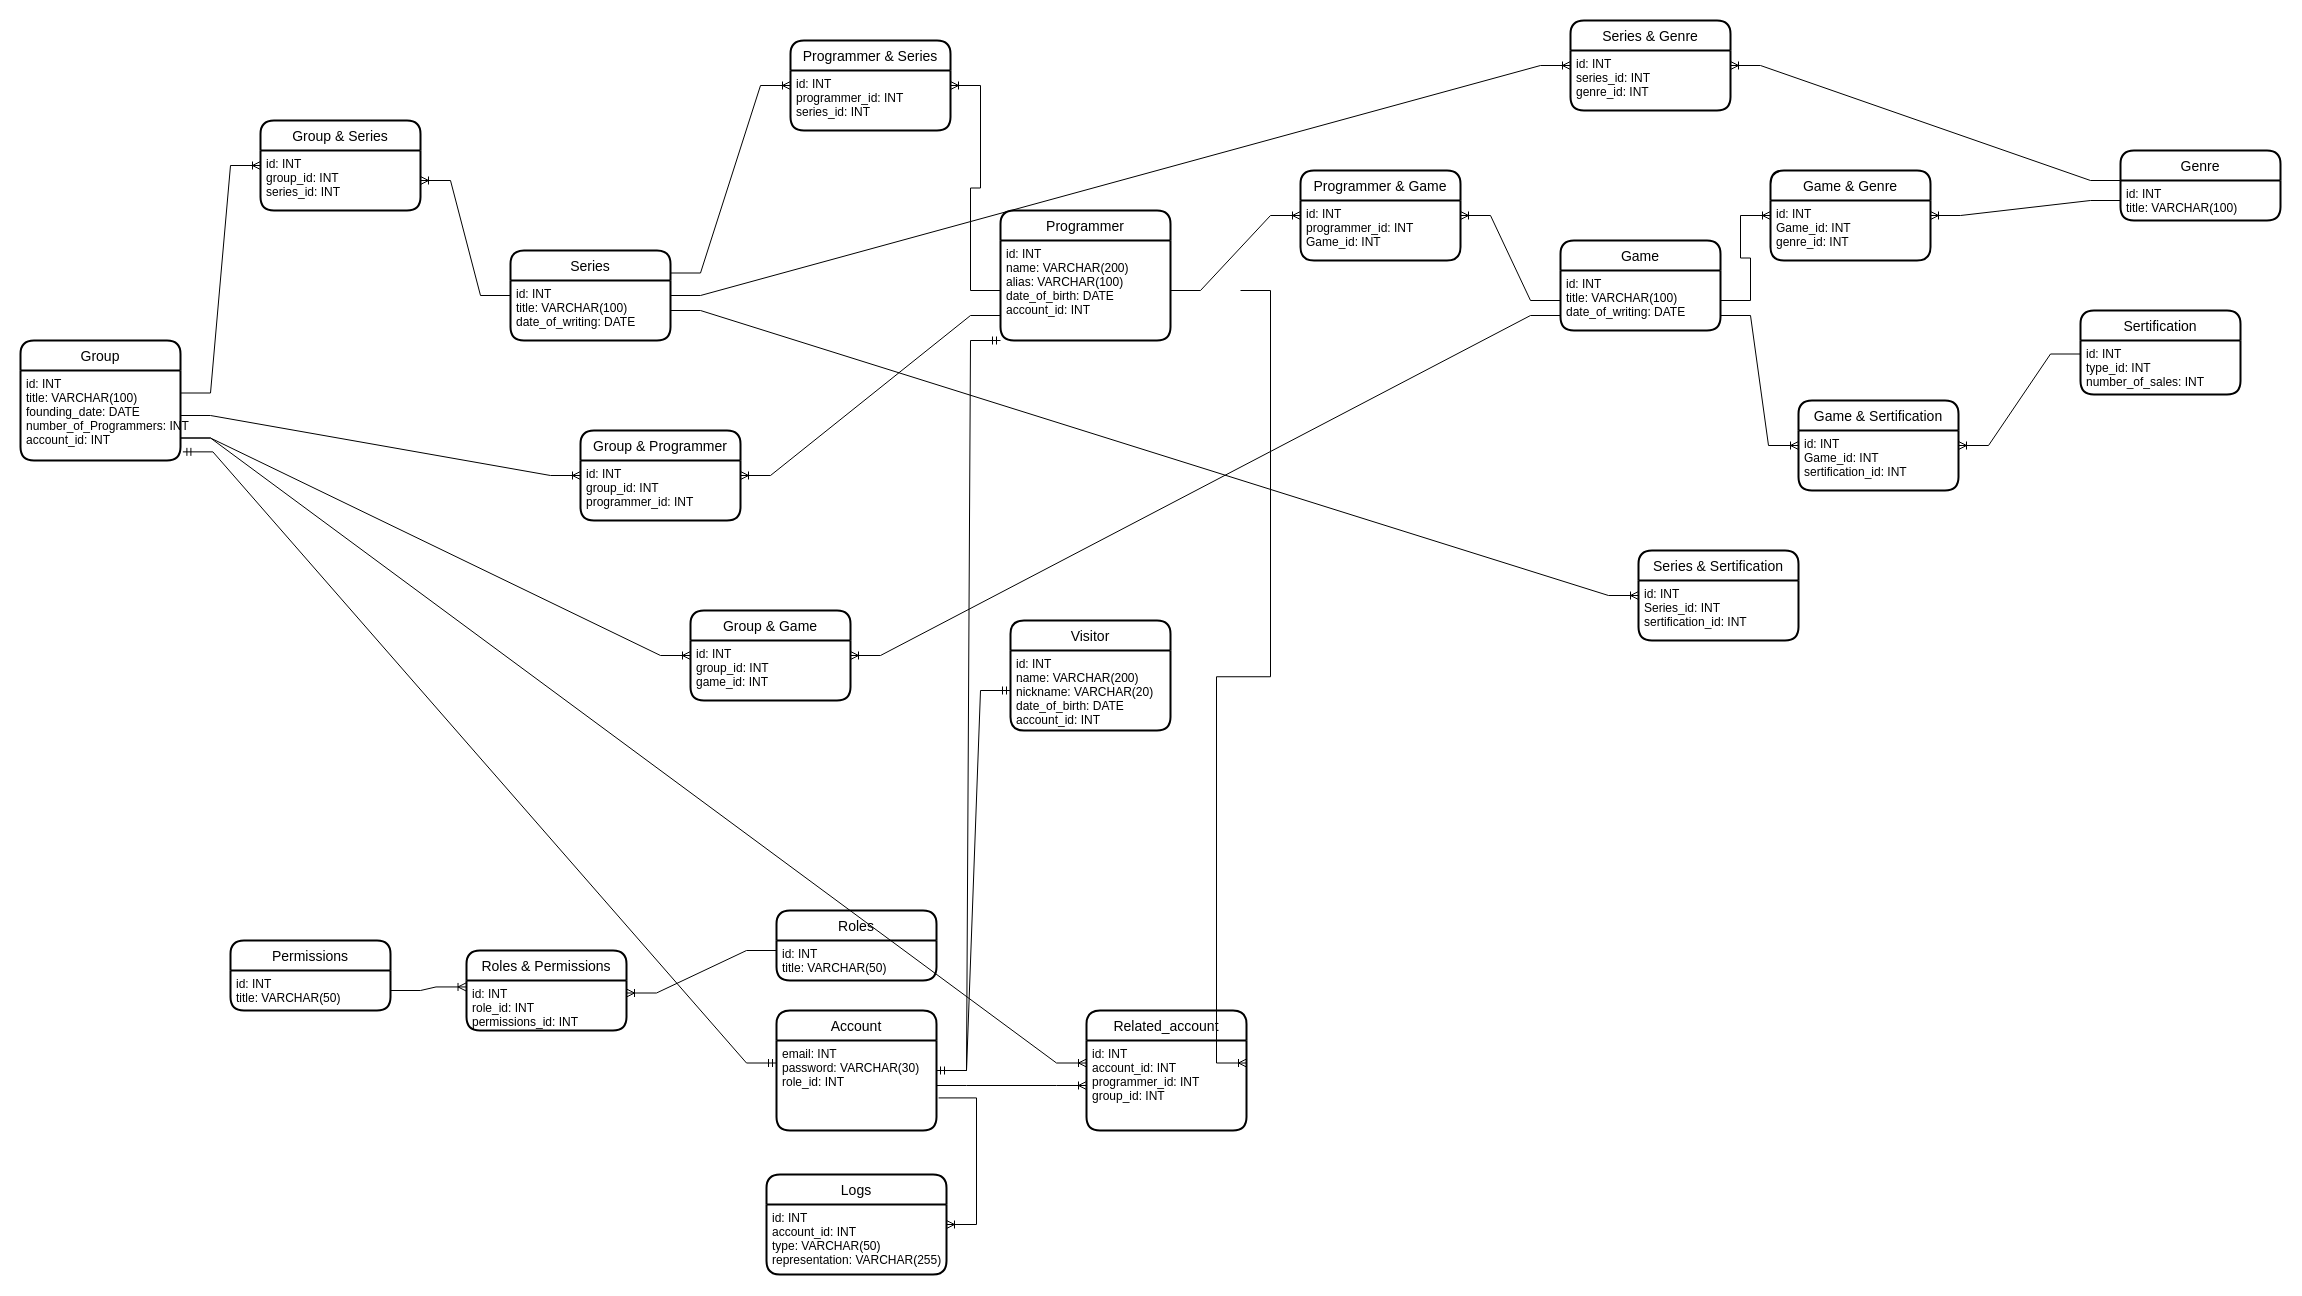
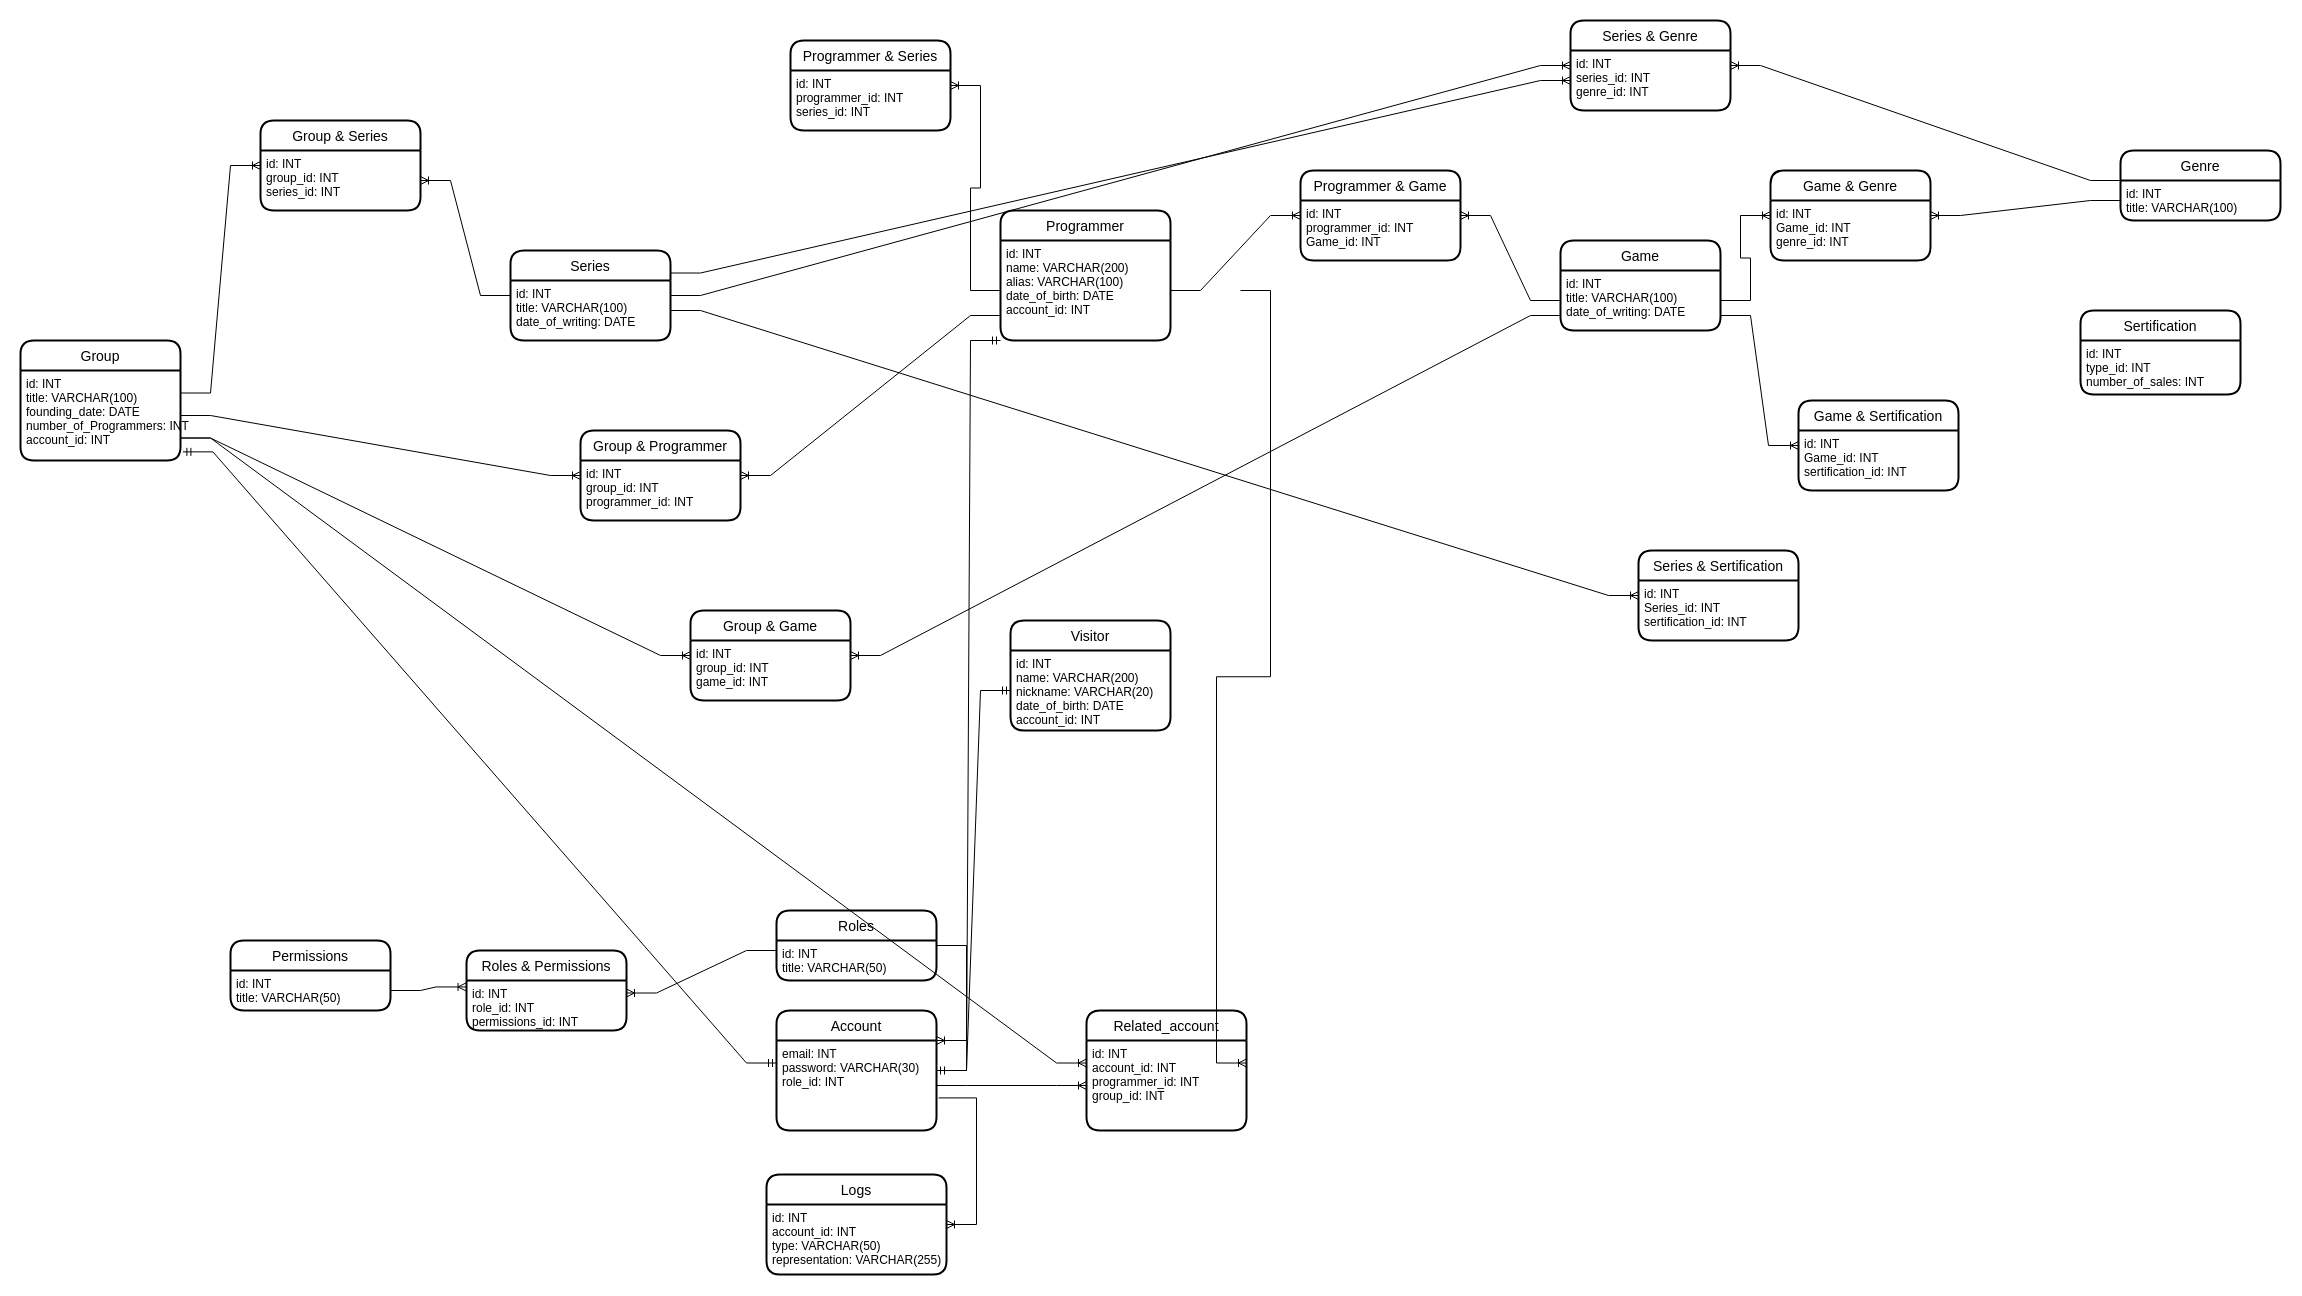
(734, 168) -> (934, 220)
(2020, 400) -> none
none -> (951, 946)
